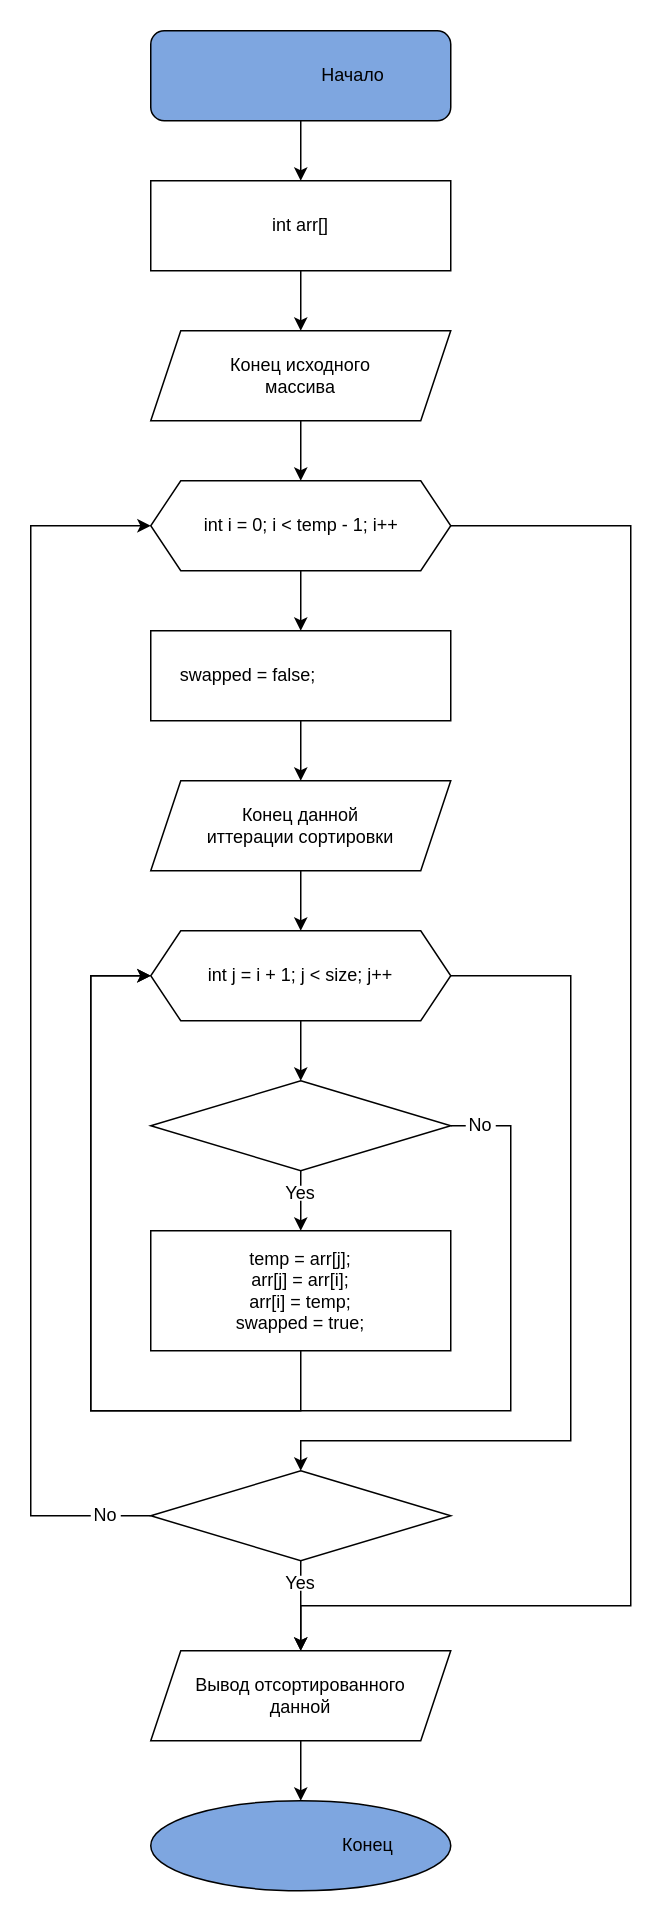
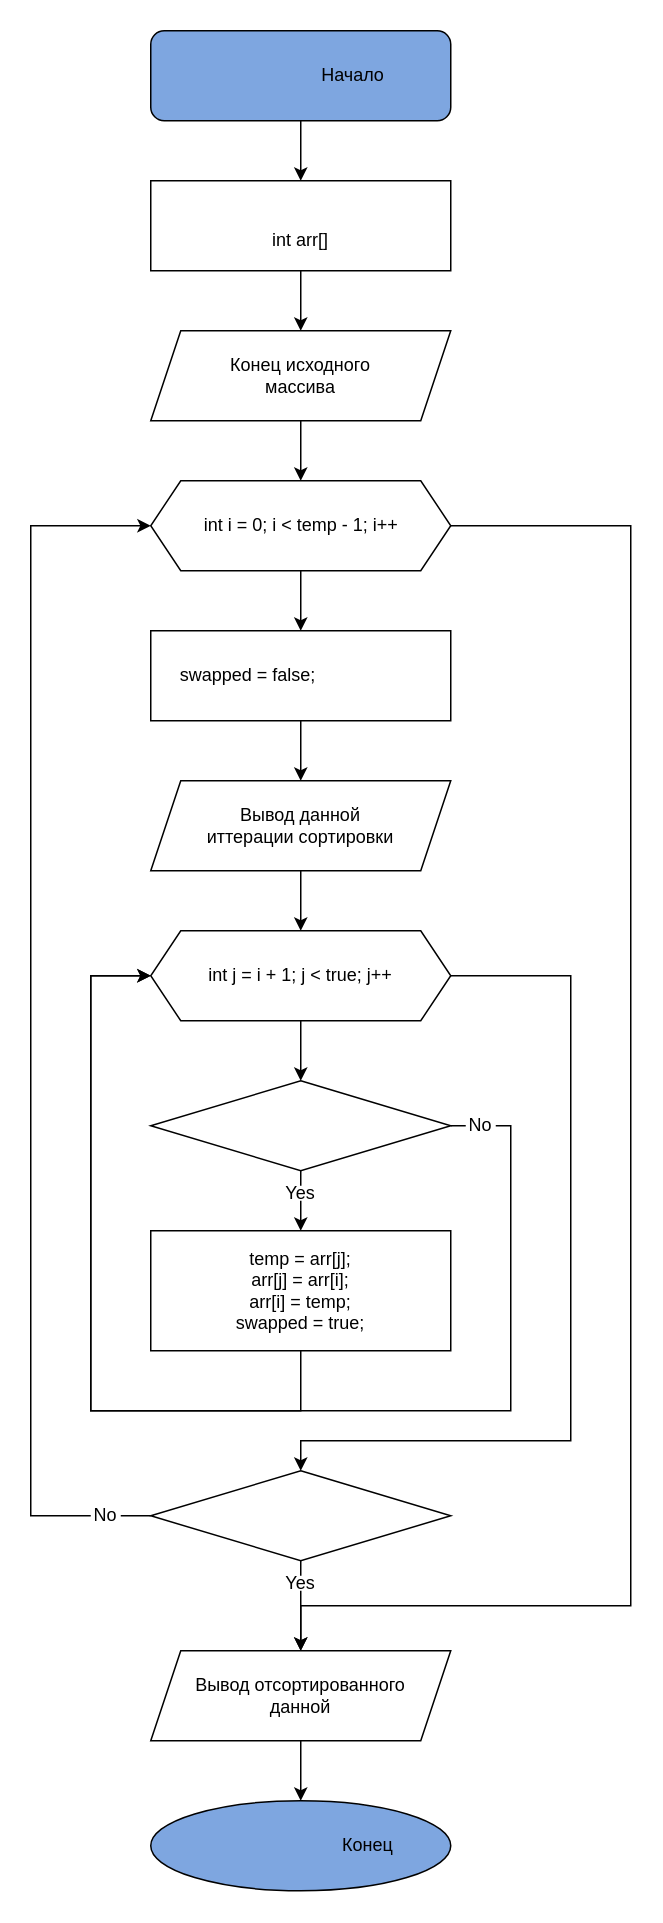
(301, 226) -> (301, 241)
(301, 826) -> (301, 826)
(301, 976) -> (301, 976)
